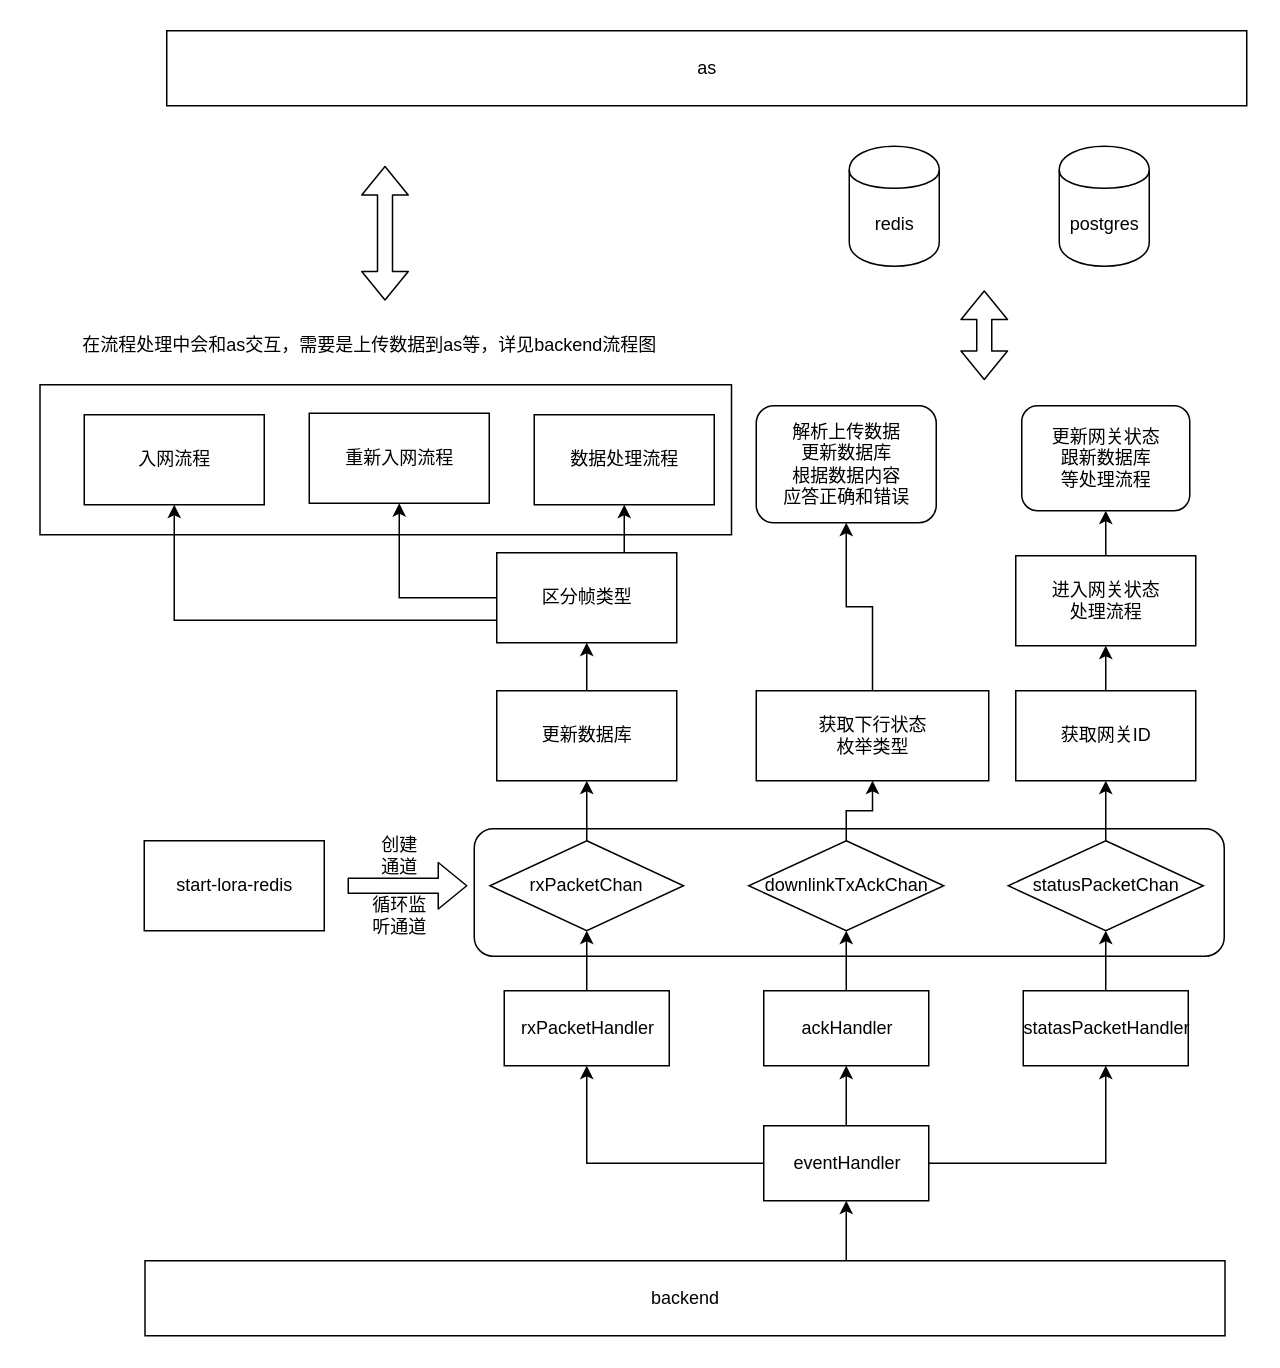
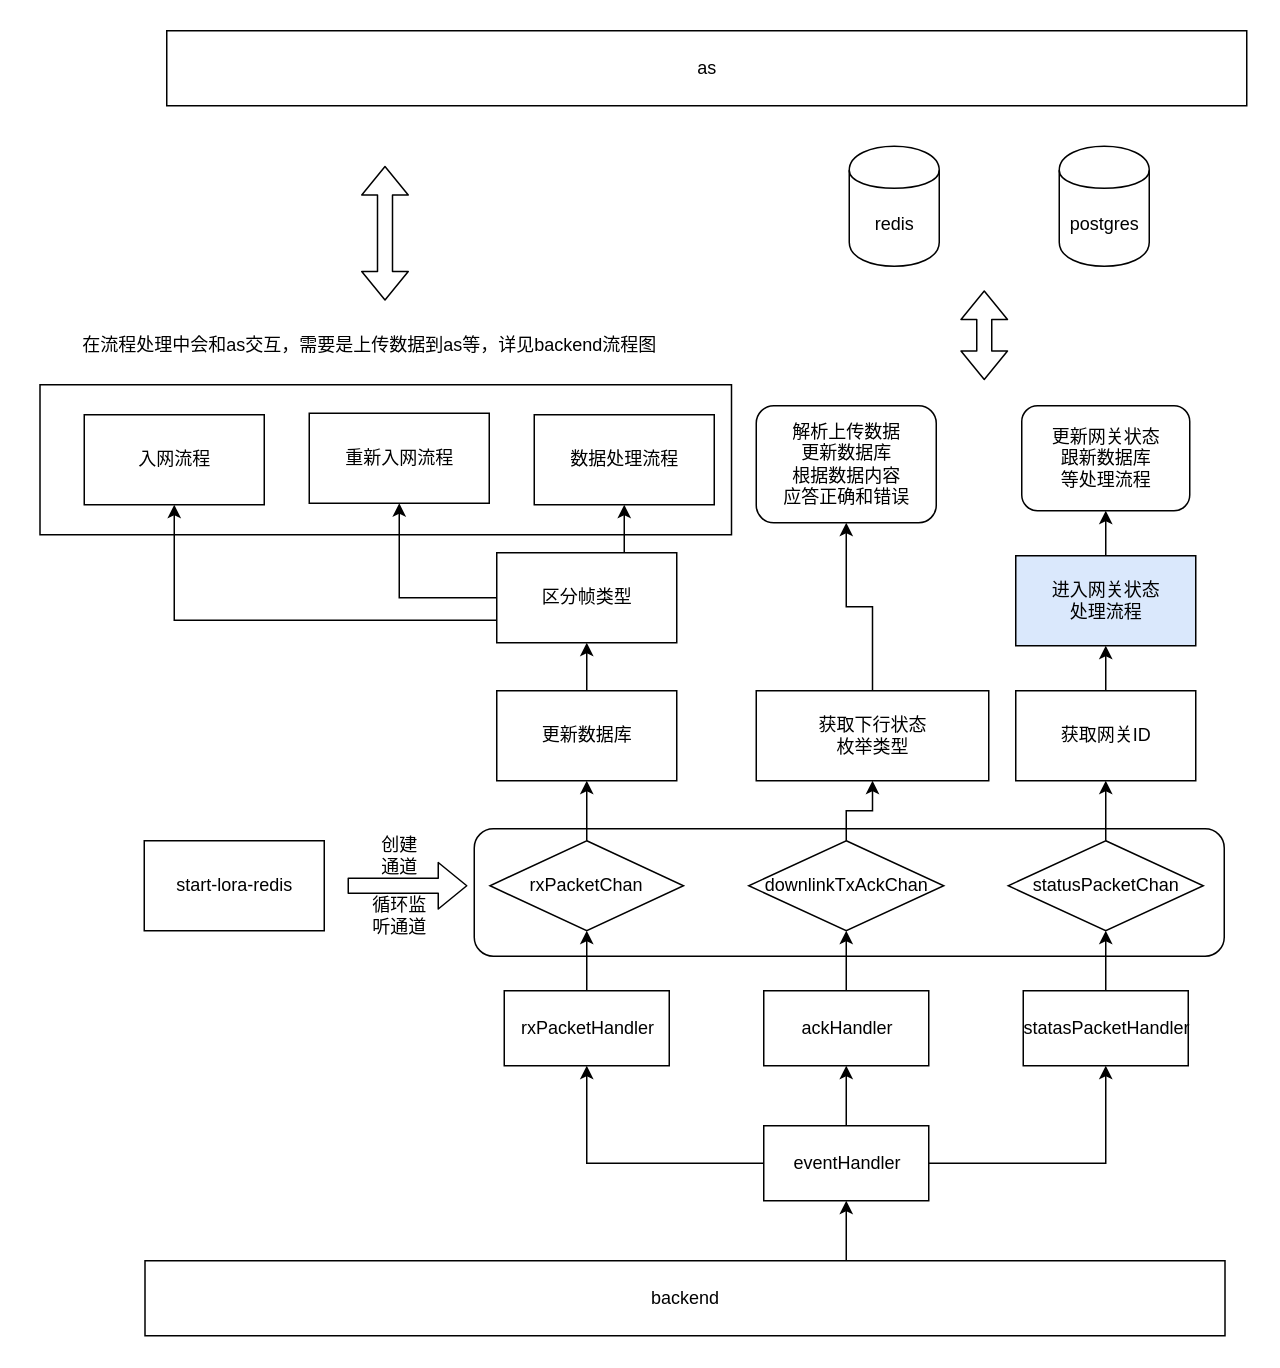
(1106, 601) -> (1106, 601)
